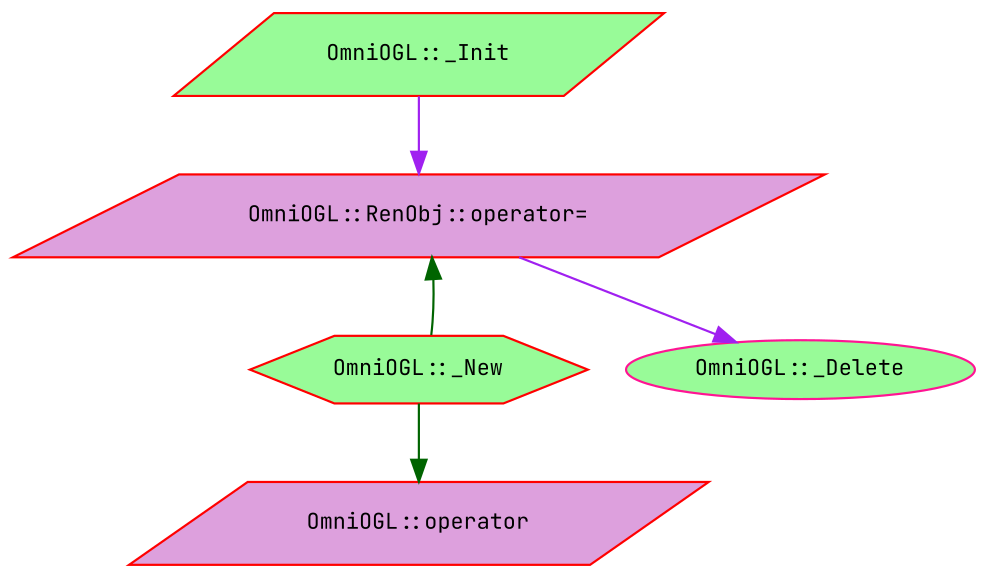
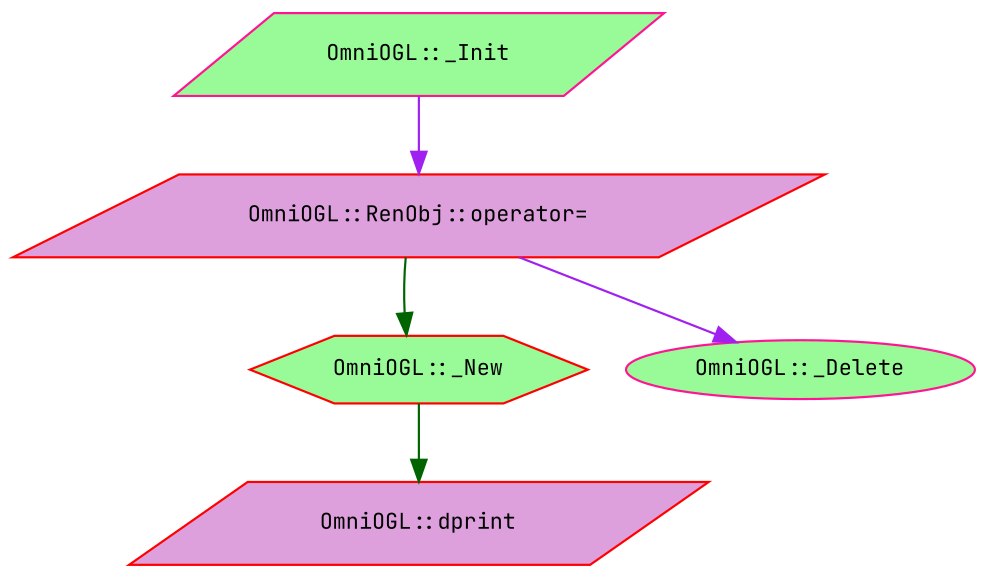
(419, 55) -> (419, 55)
(433, 307) -> (404, 285)
(419, 523) -> (419, 523)
